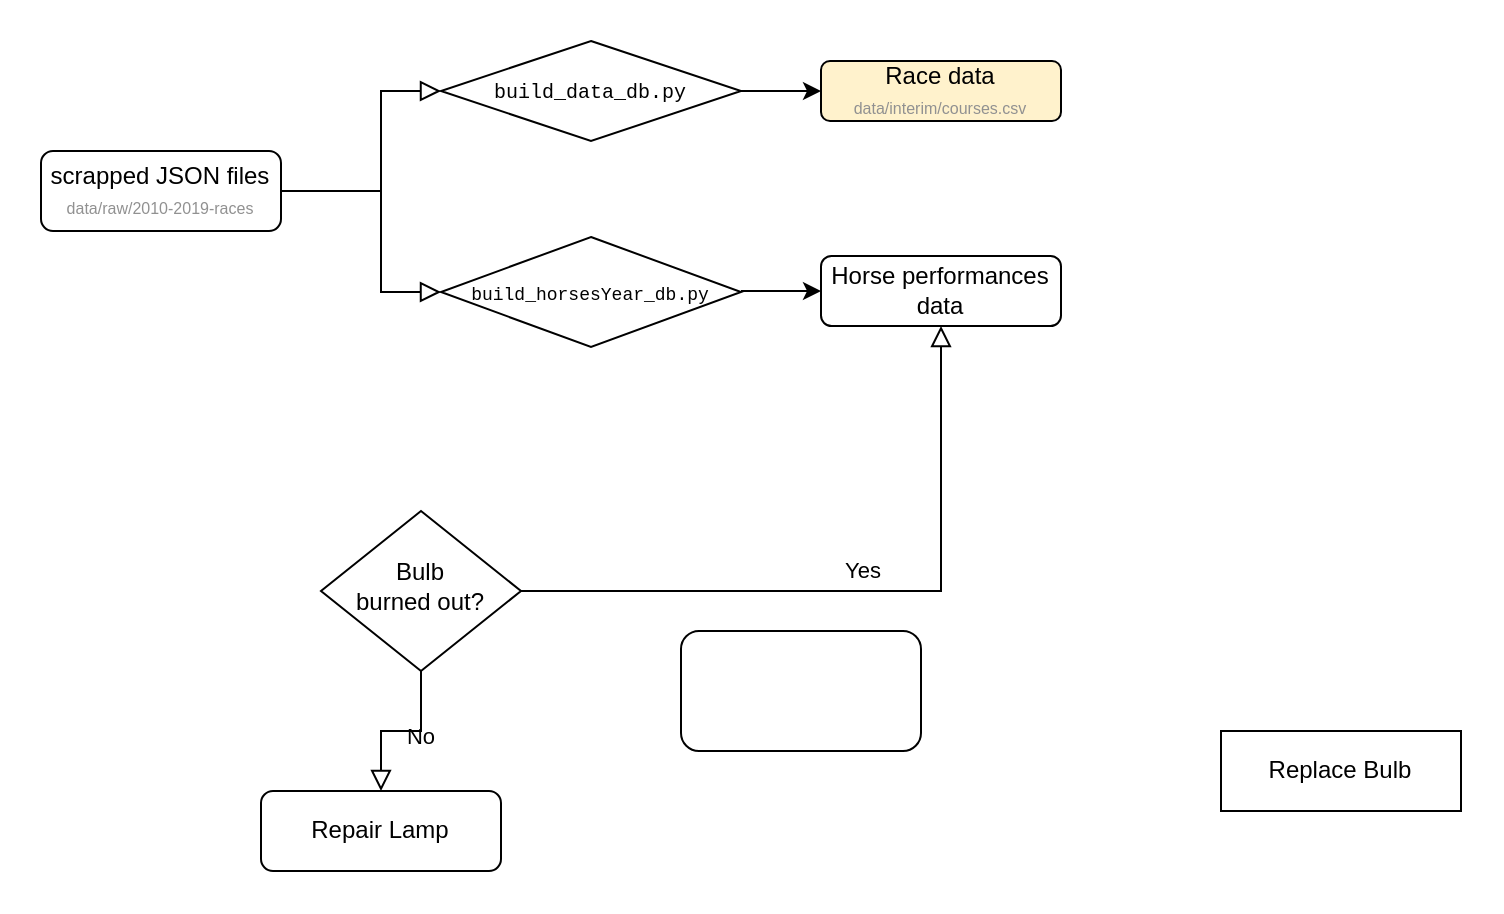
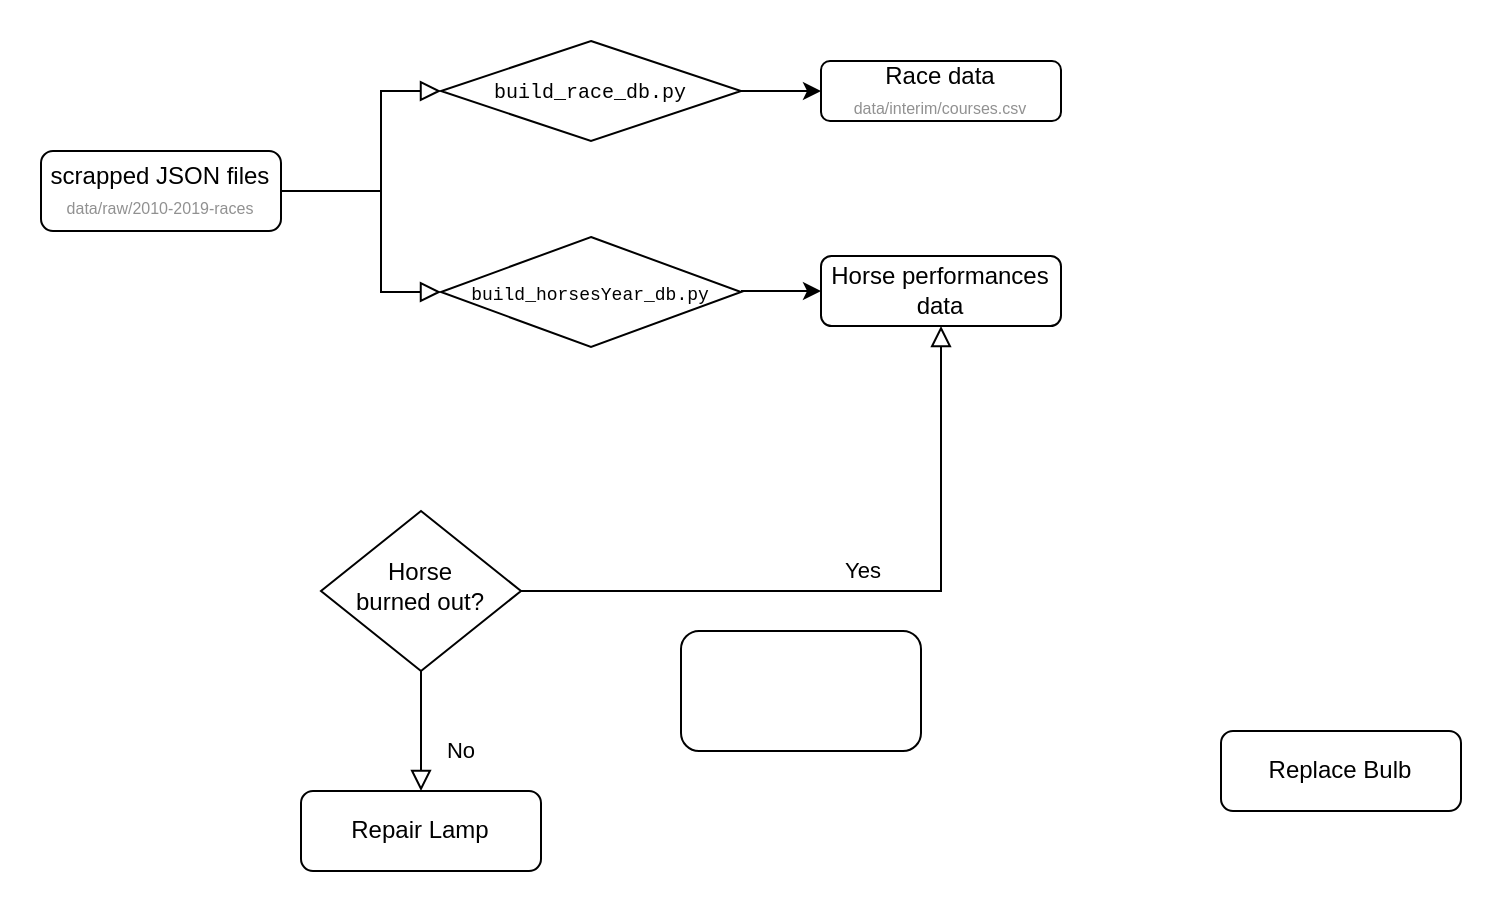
(591, 91) -> (591, 91)
(941, 91) -> (941, 91)
(421, 587) -> (421, 587)
(1341, 771) -> (1341, 771)
(381, 831) -> (421, 831)
